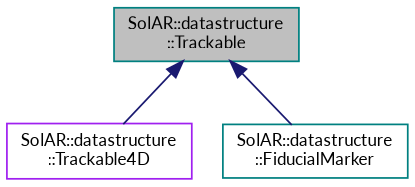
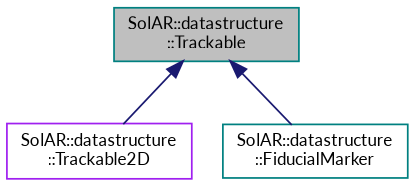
(99, 151) -> (99, 151)
